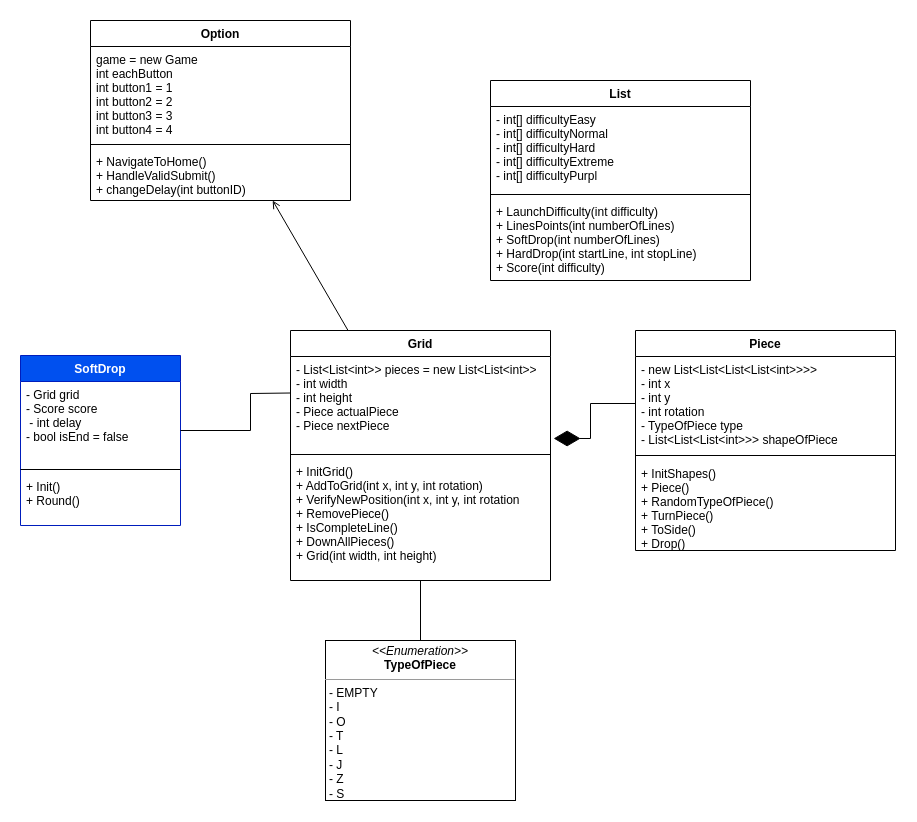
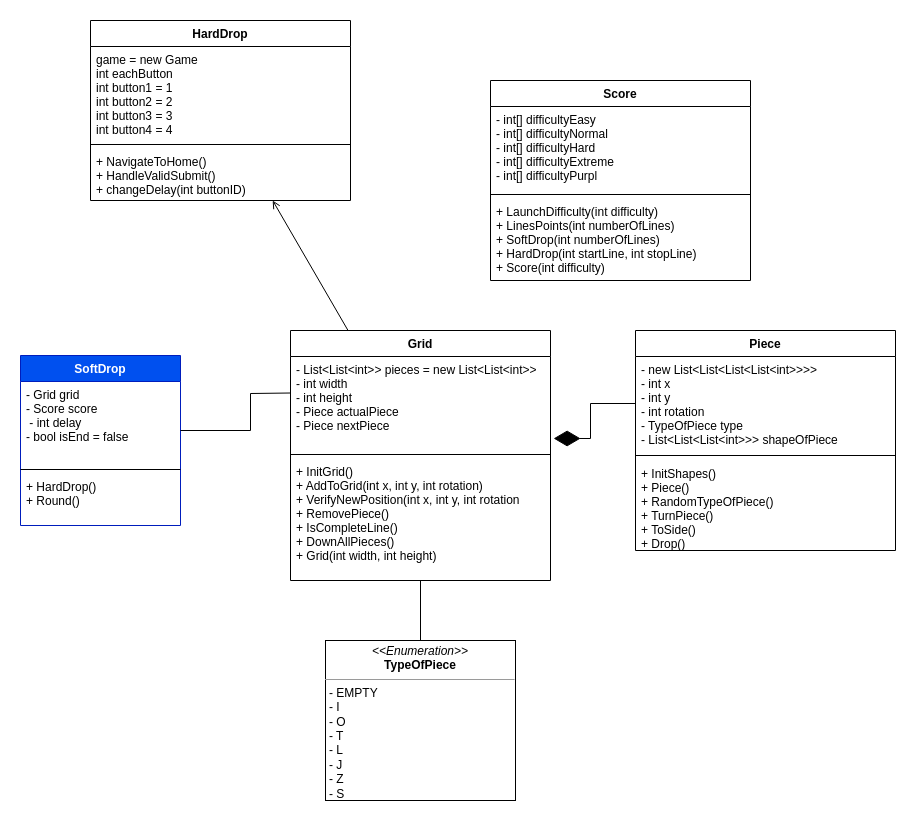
(220, 34) -> (220, 34)
(620, 94) -> (620, 94)
(50, 487) -> (65, 487)
